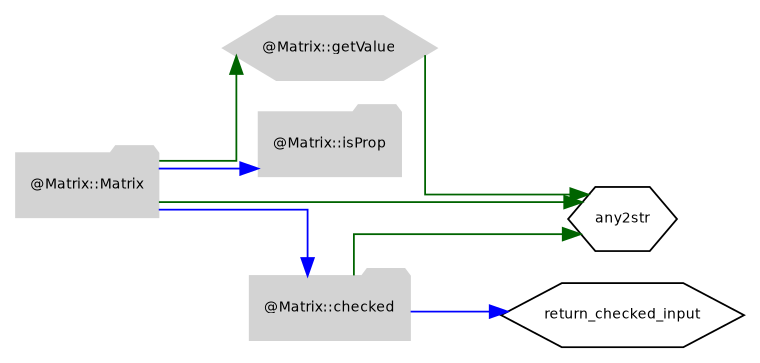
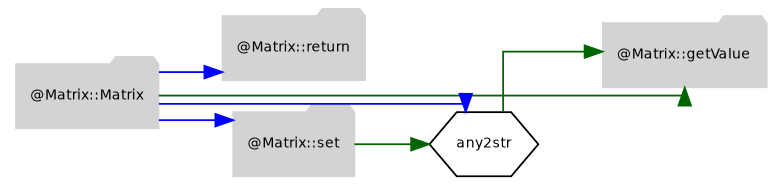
(330, 48) -> (685, 55)
(330, 144) -> (294, 48)
(425, 190) -> (514, 52)
(362, 202) -> (313, 104)
(330, 308) -> (294, 144)
(623, 315) -> none
